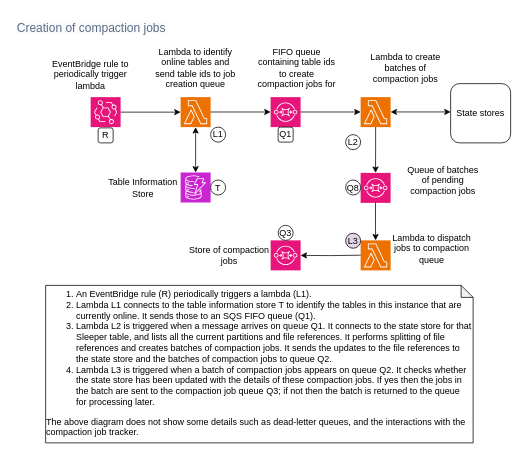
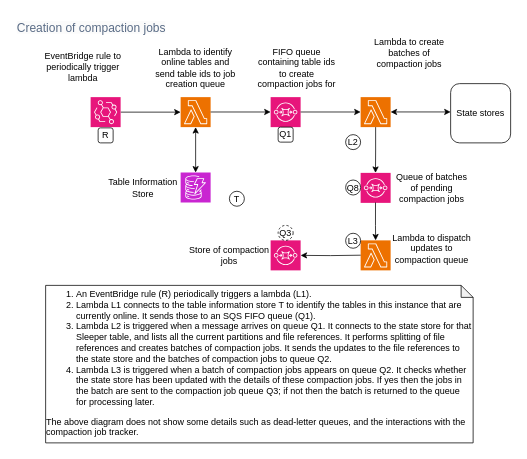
(405, 68) -> (409, 53)
(90, 75) -> (83, 67)
(218, 135) -> none
(443, 180) -> (432, 188)
(218, 188) -> (237, 199)
(285, 233) -> (285, 233)
(353, 241) -> (353, 241)
(432, 249) -> (432, 249)
